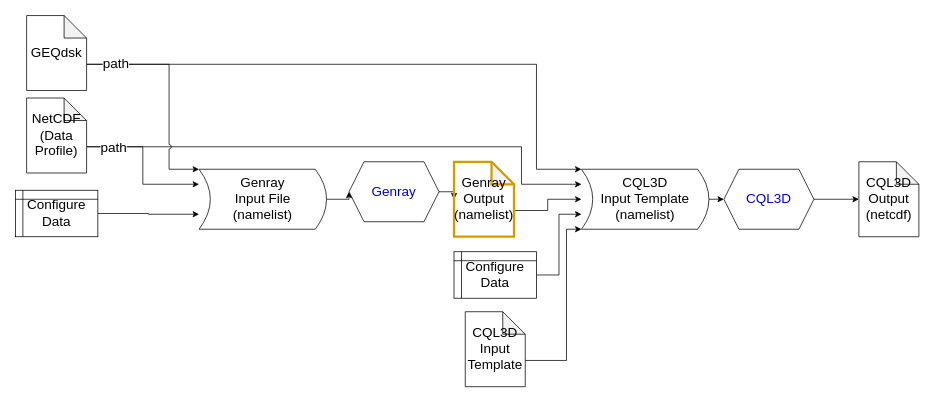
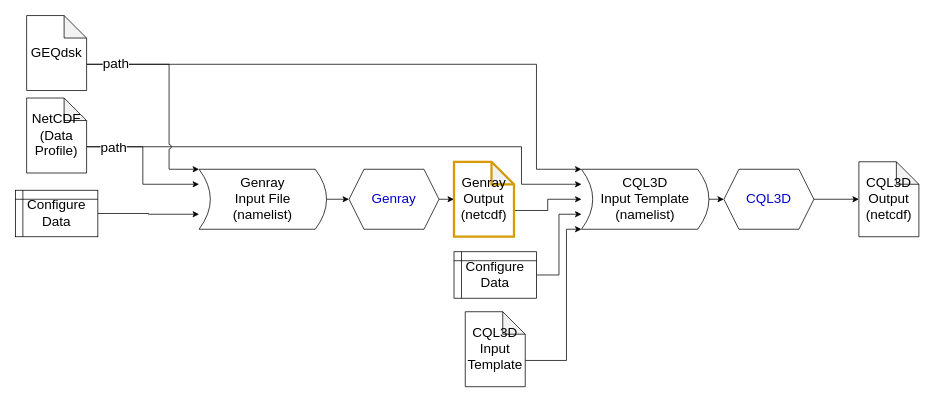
(394, 192) -> (394, 199)
(484, 199) -> (484, 199)
